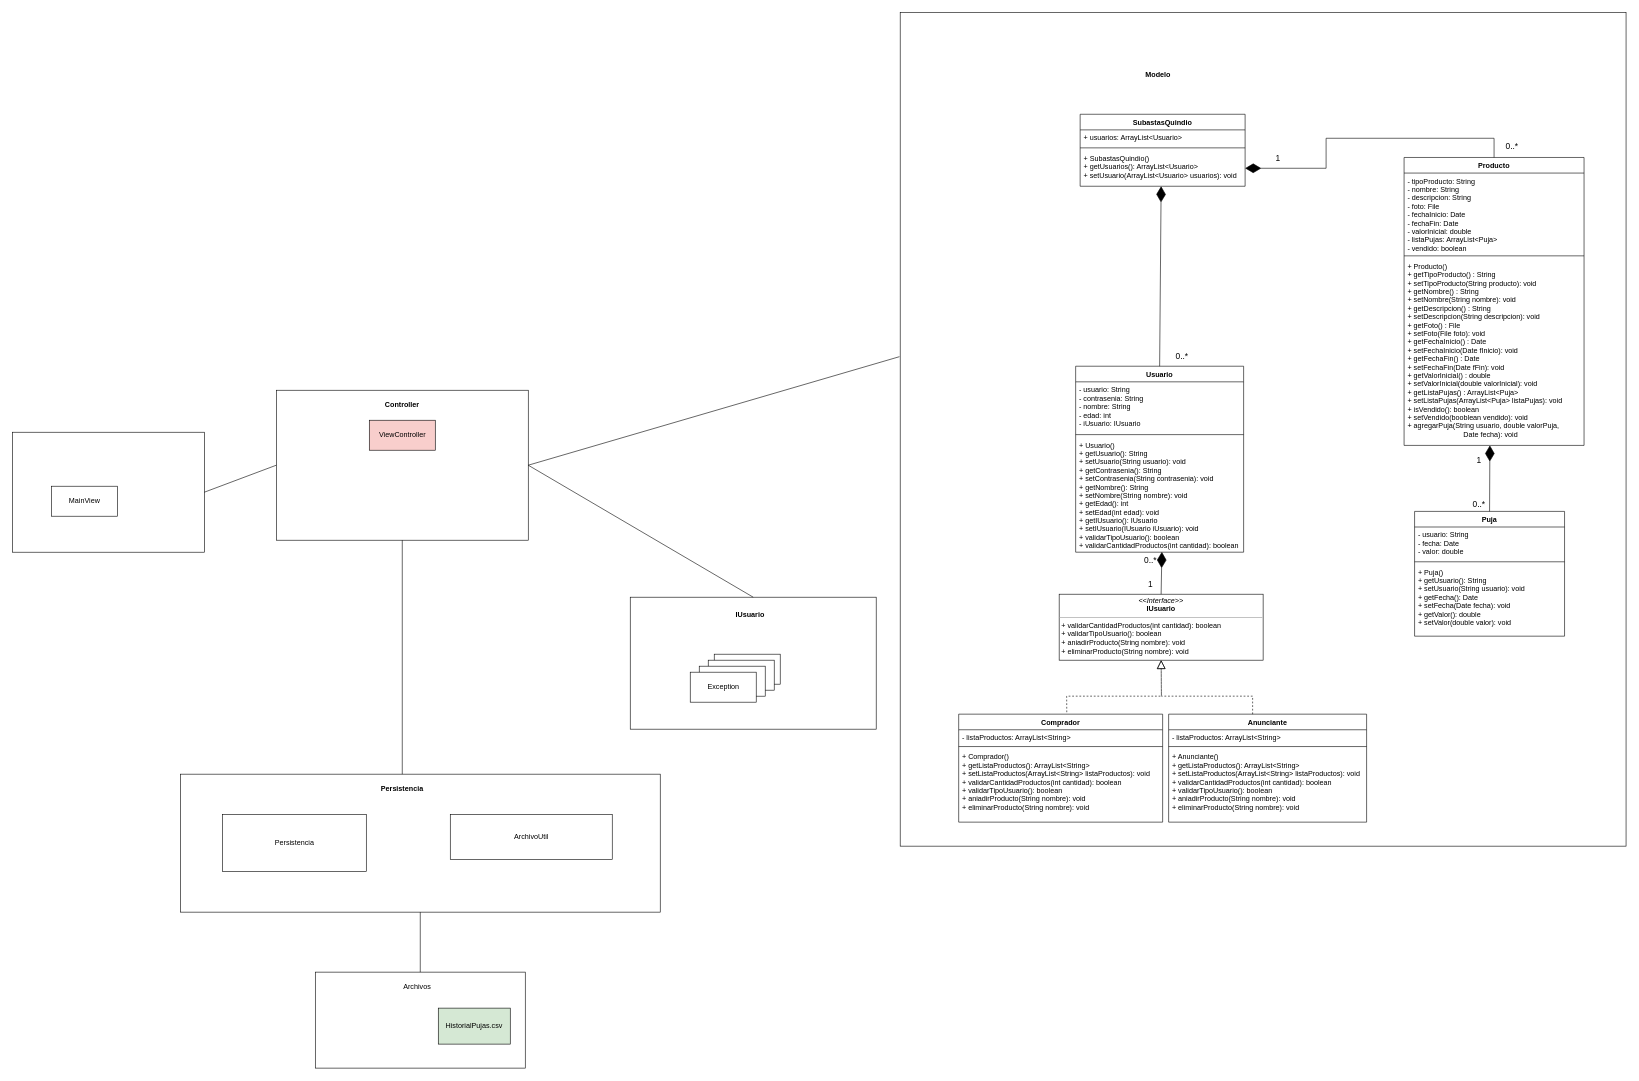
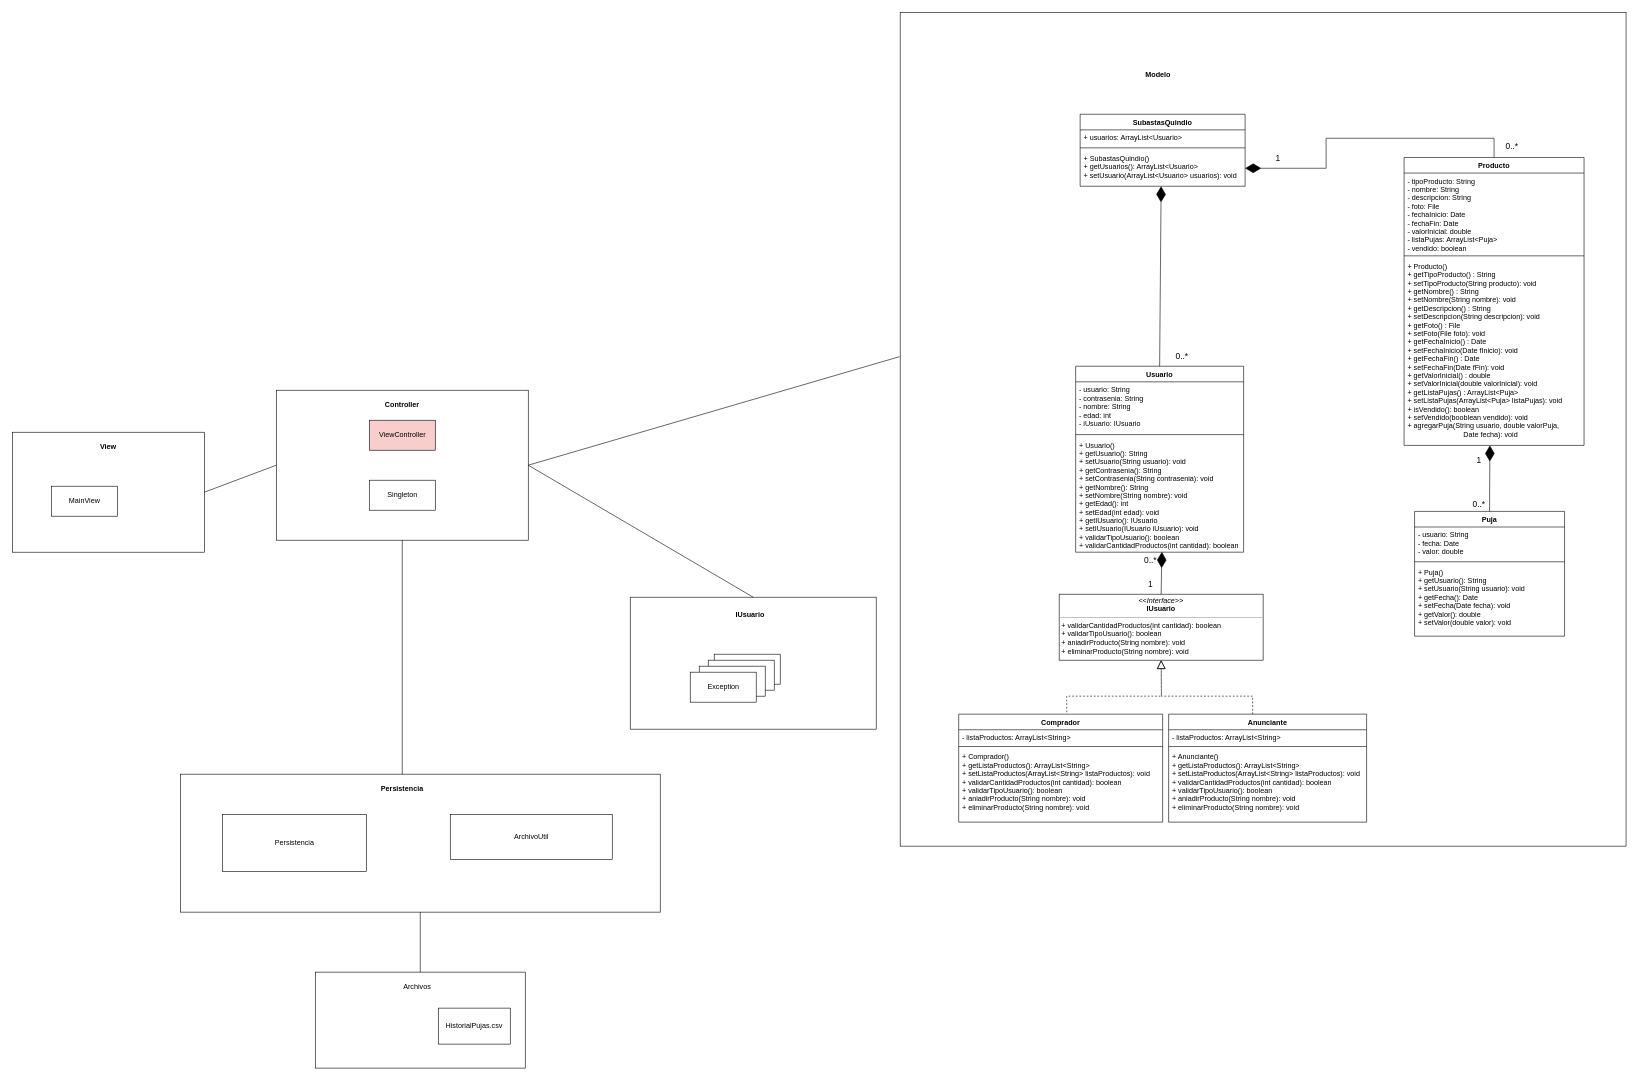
none -> (108, 446)
none -> (402, 495)
(474, 1026) -> (474, 1026)
